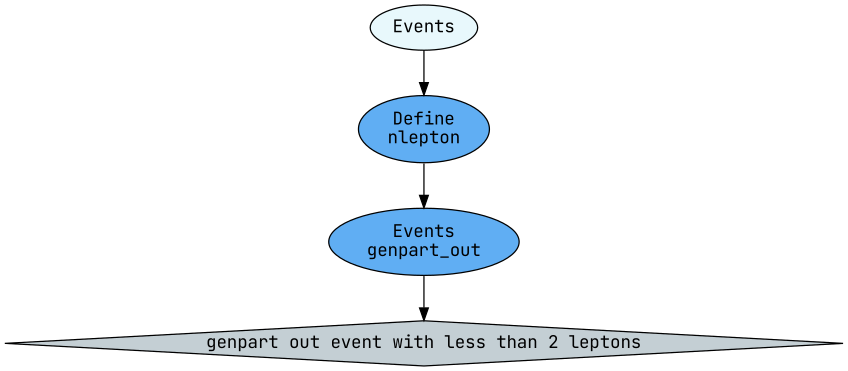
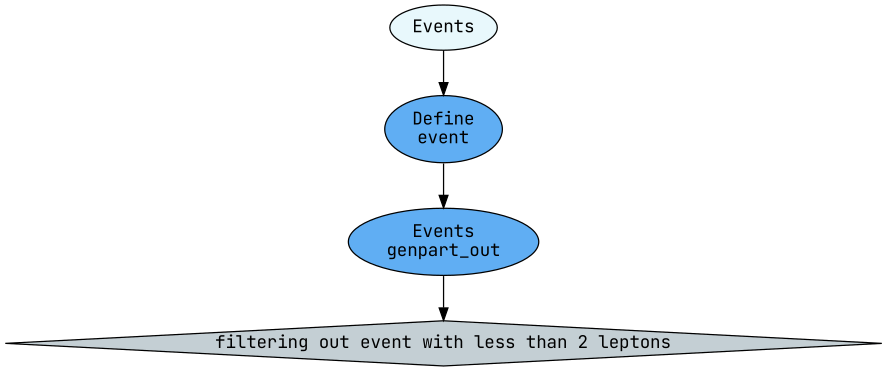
(424, 129) -> (444, 129)
(424, 343) -> (444, 343)
